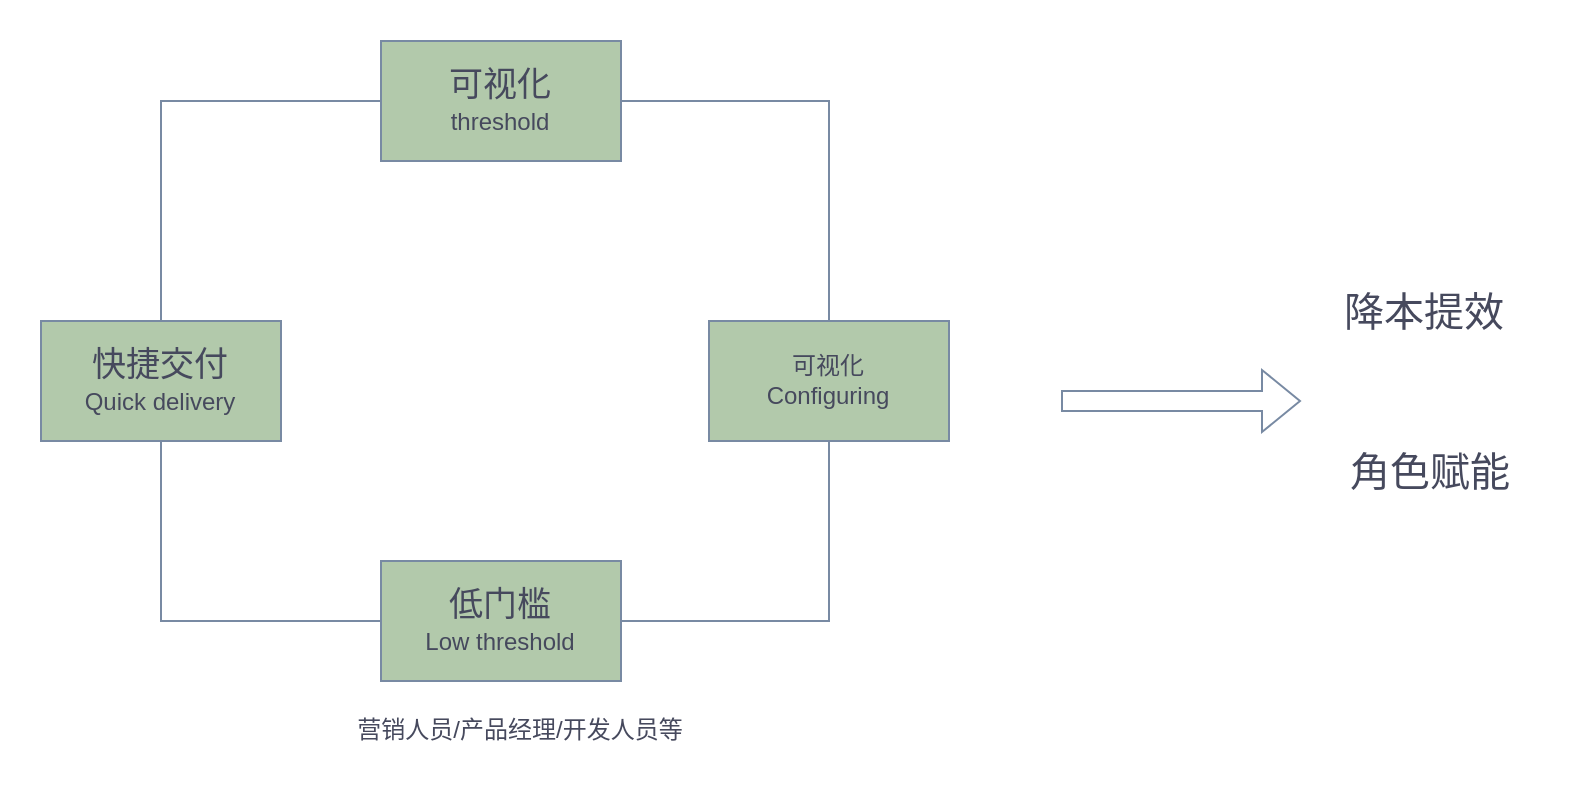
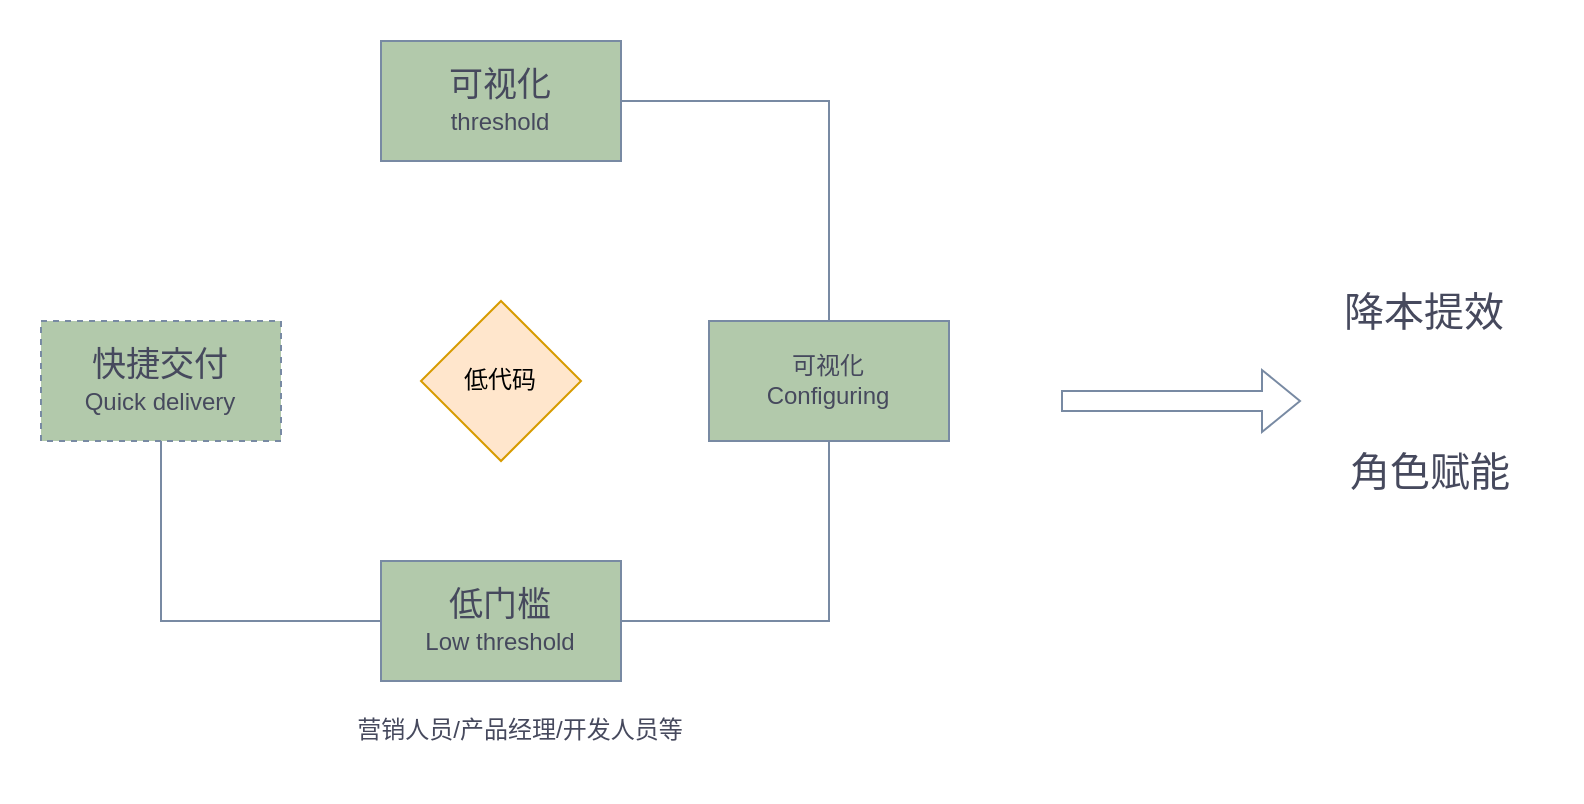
(161, 101) -> none
(161, 381) -> (161, 381)
none -> (501, 381)
